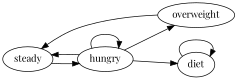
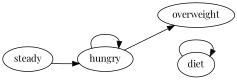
(100, 22) -> none
(69, 54) -> none
(152, 62) -> none
